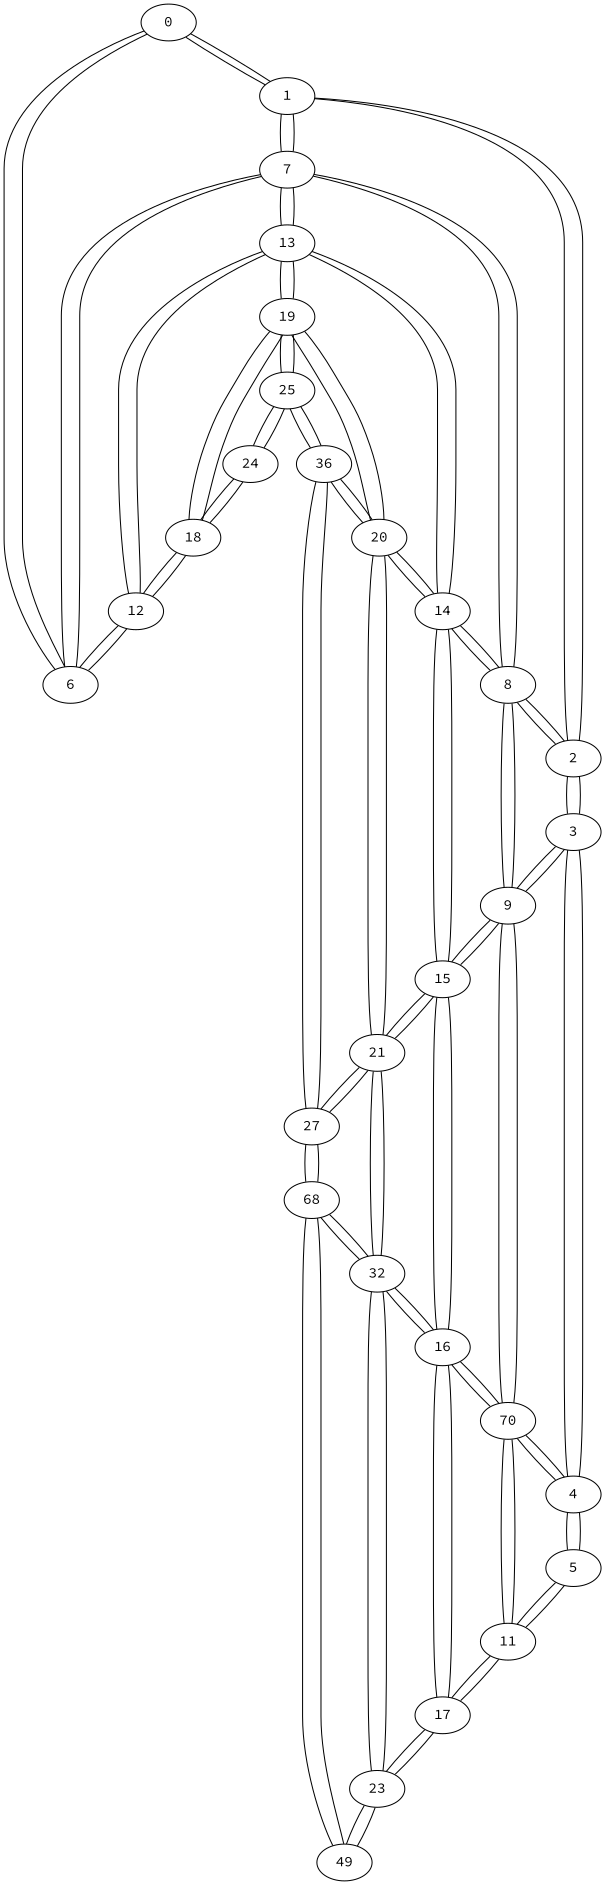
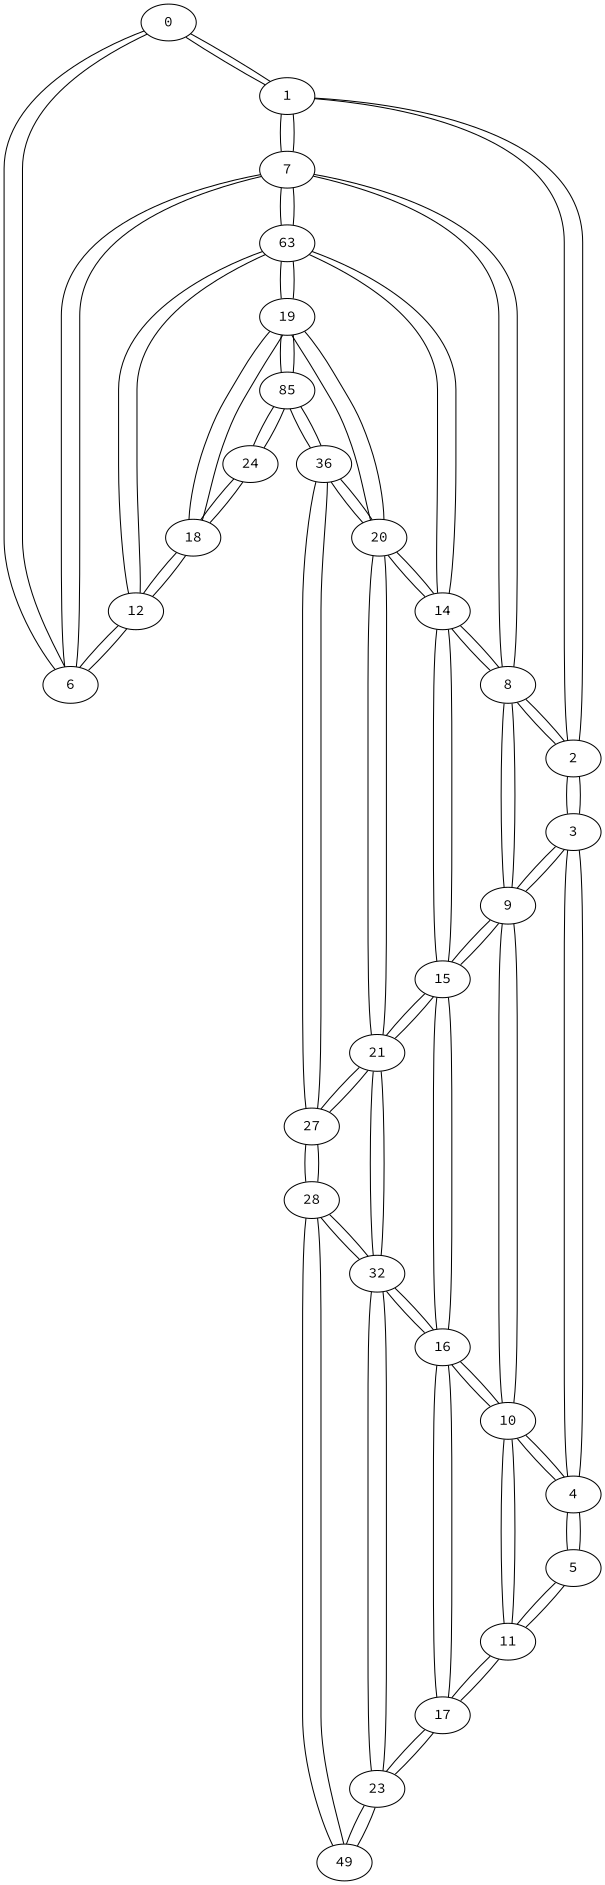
(287, 243) -> (287, 243)
(287, 390) -> (287, 390)
(312, 1200) -> (312, 1200)
(508, 1421) -> (508, 1421)
